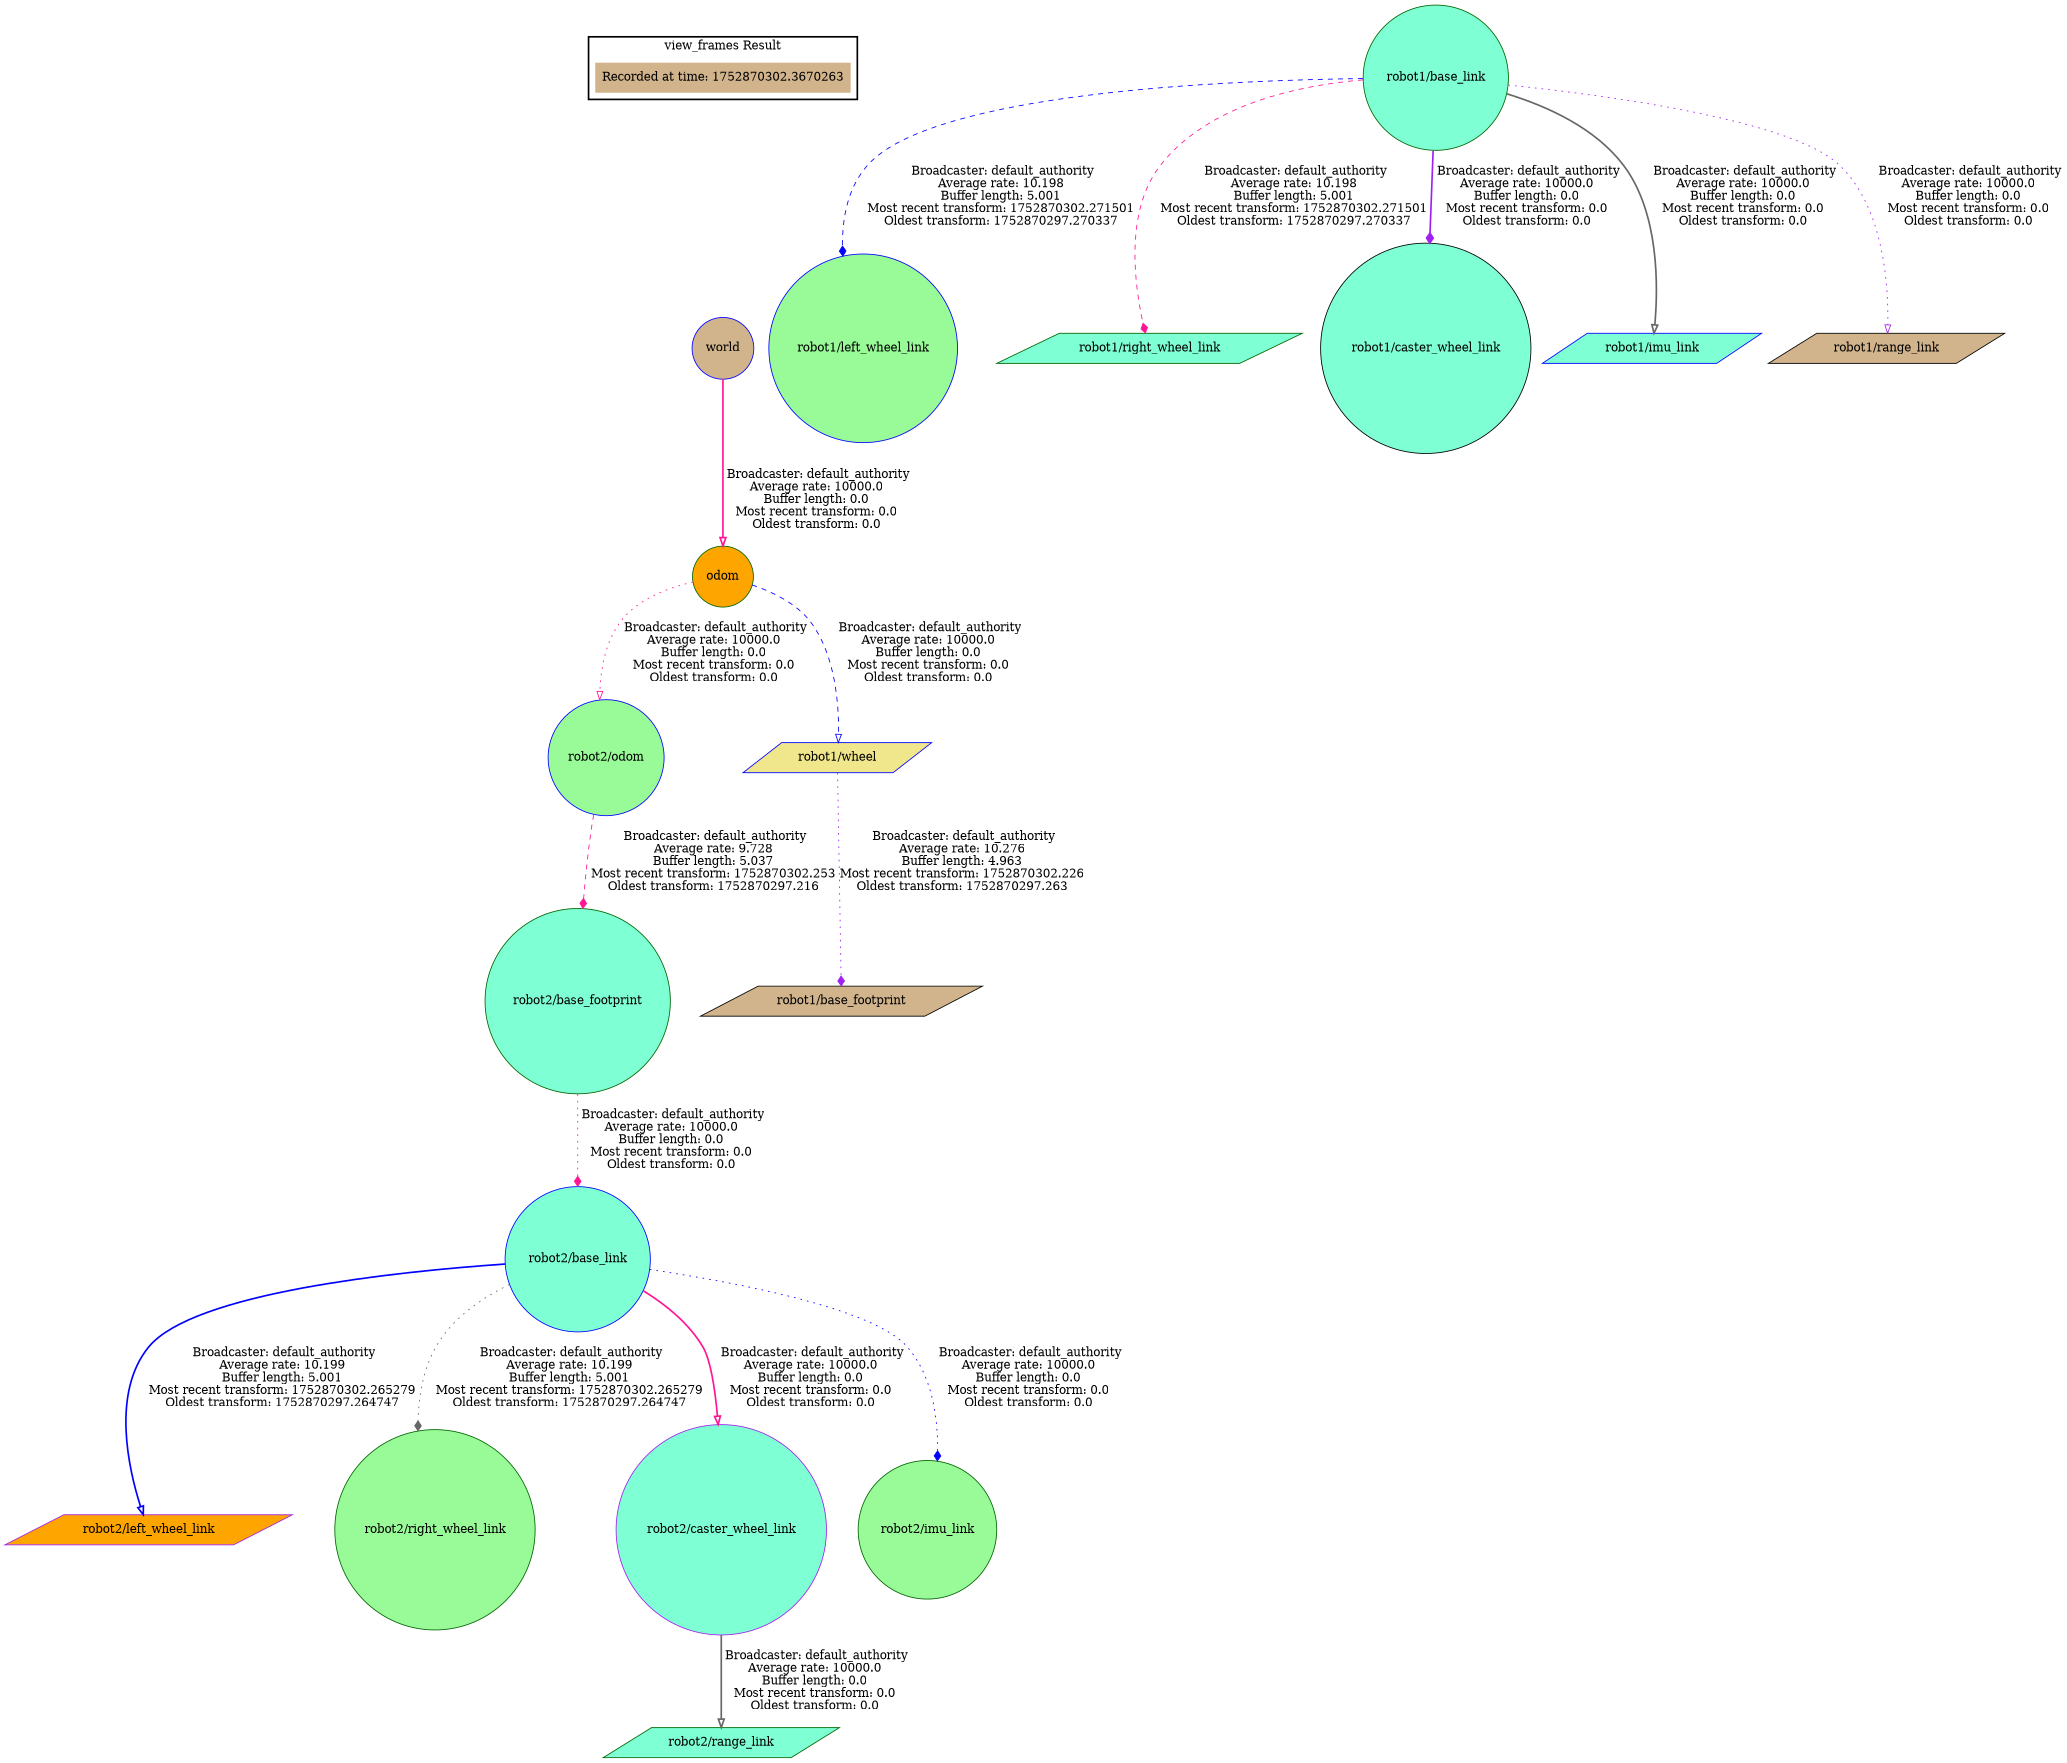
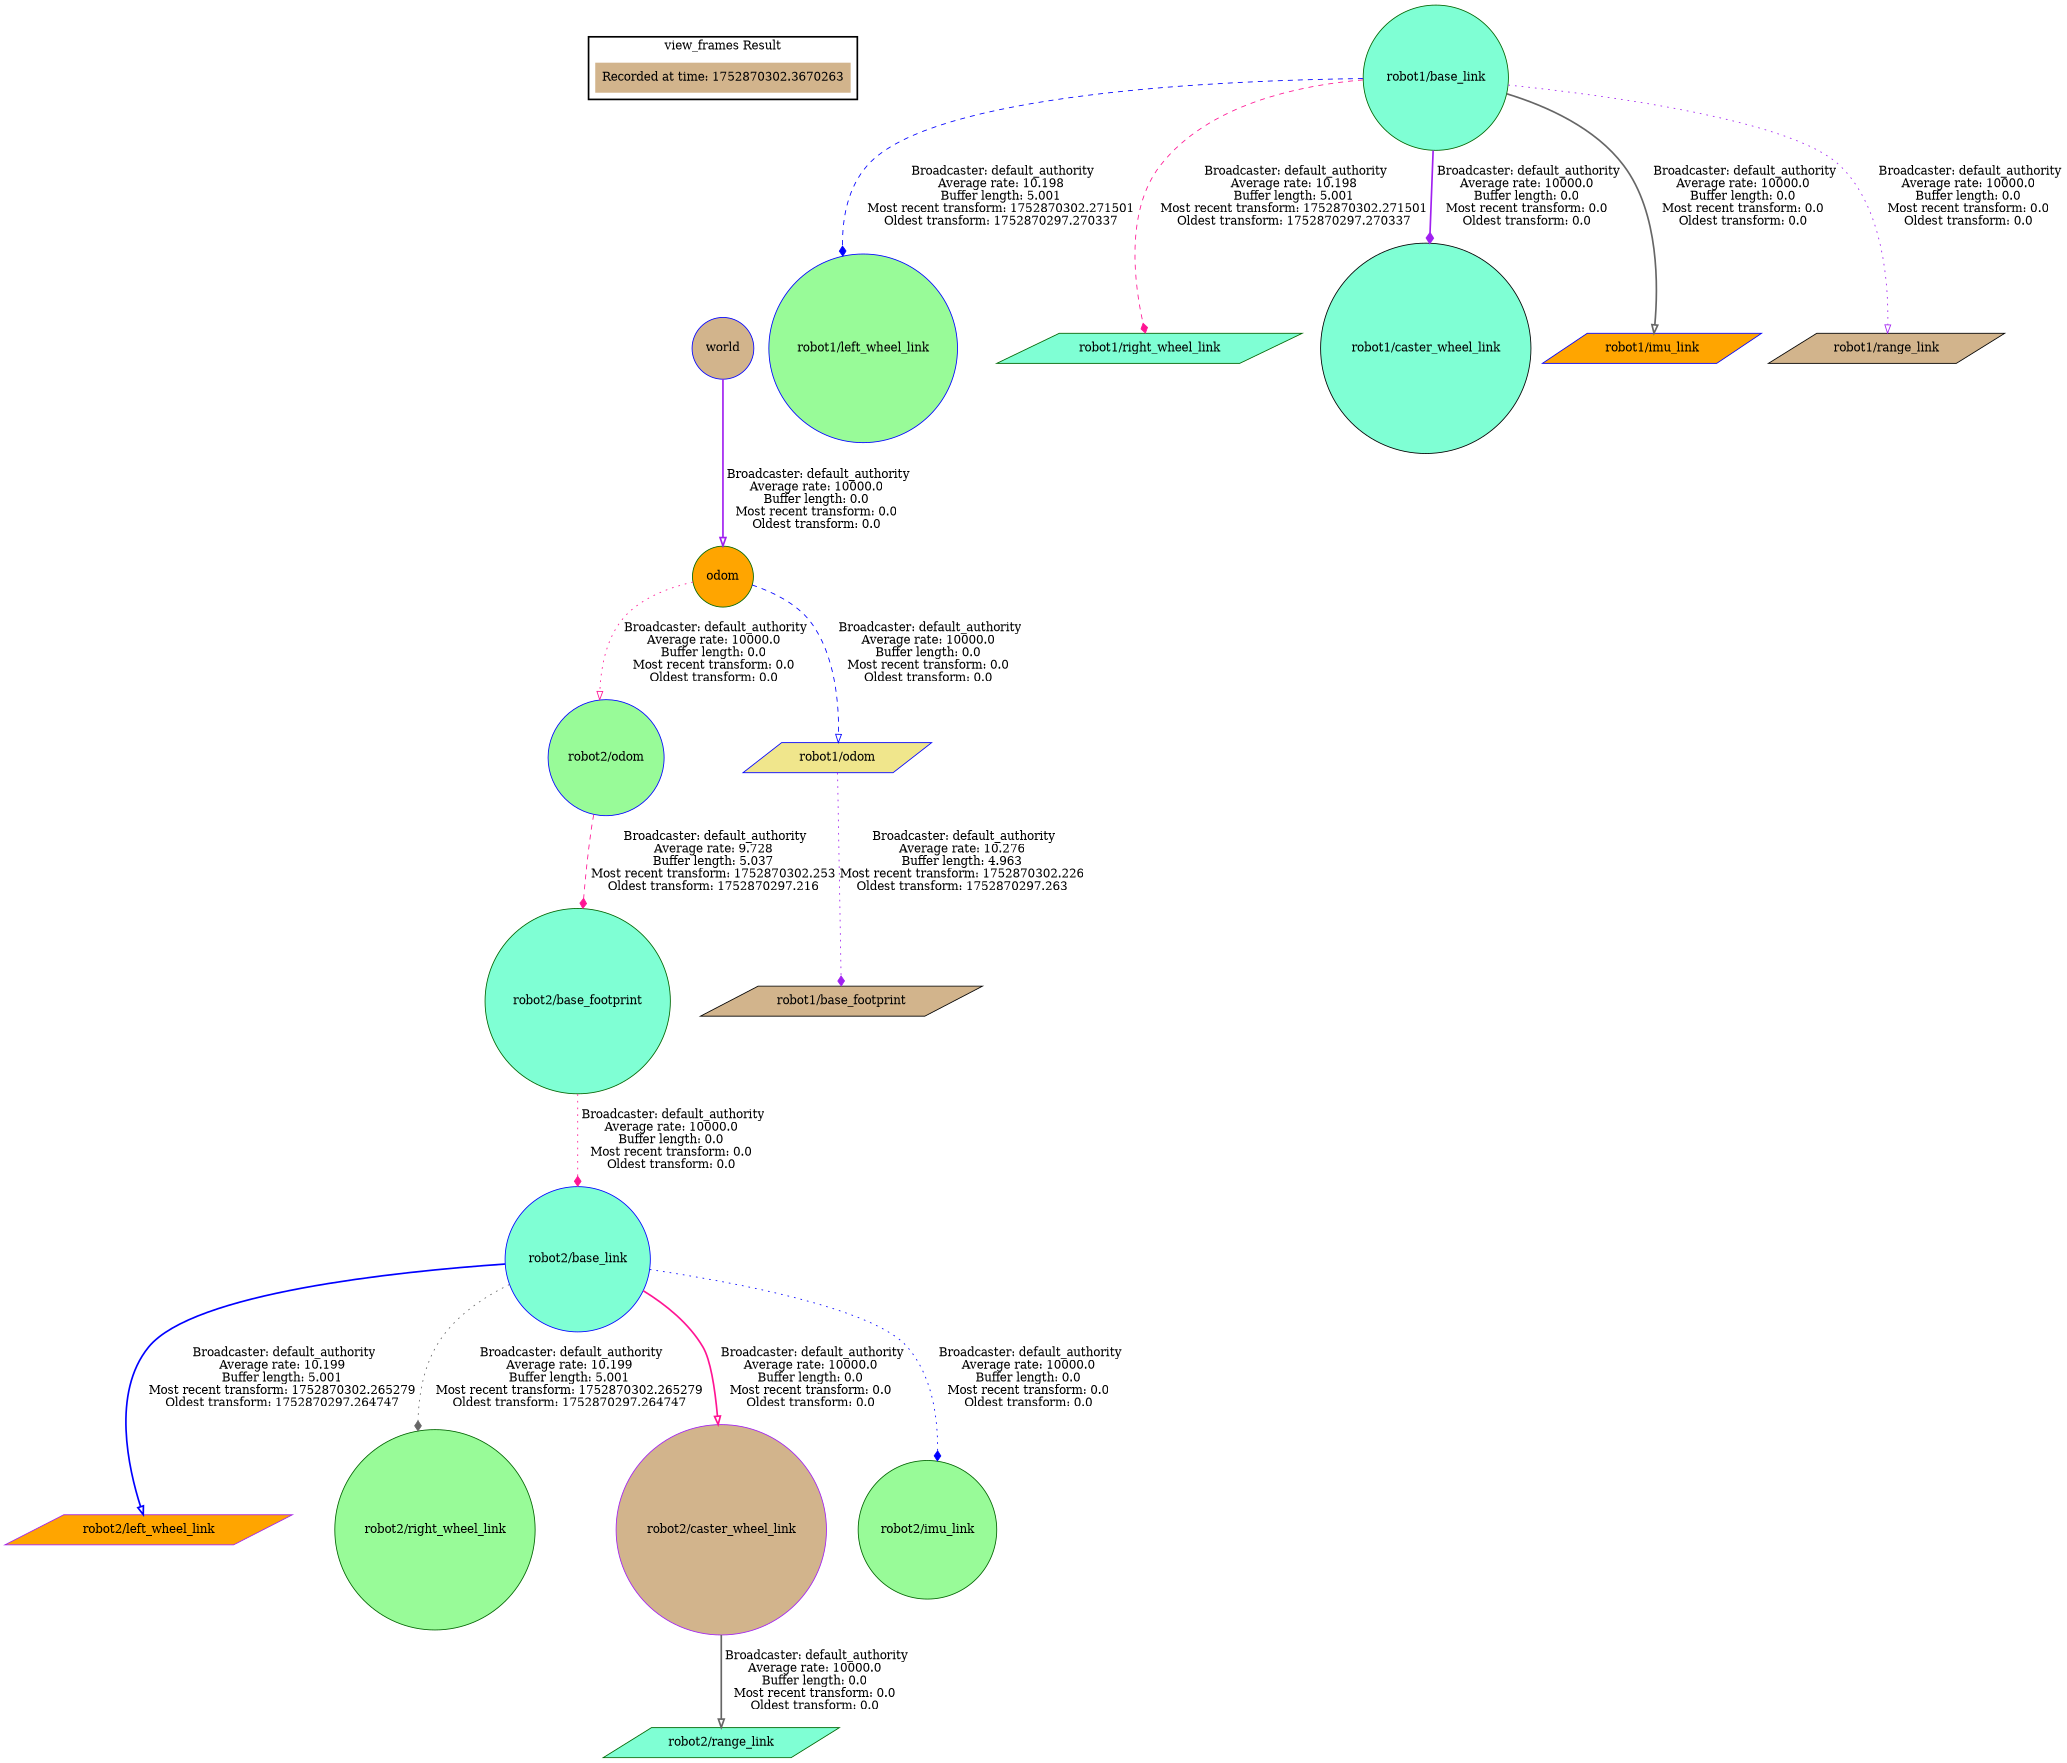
(1652, 348) -> (1652, 348)
(723, 458) -> (723, 458)
(837, 758) -> (837, 758)
(721, 1530) -> (721, 1530)
